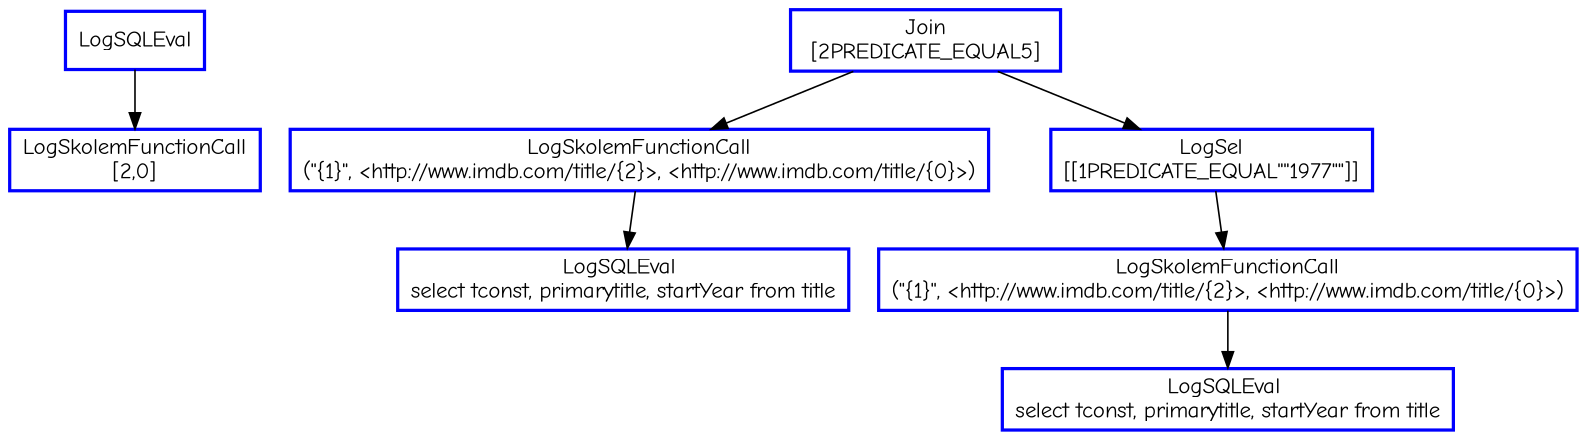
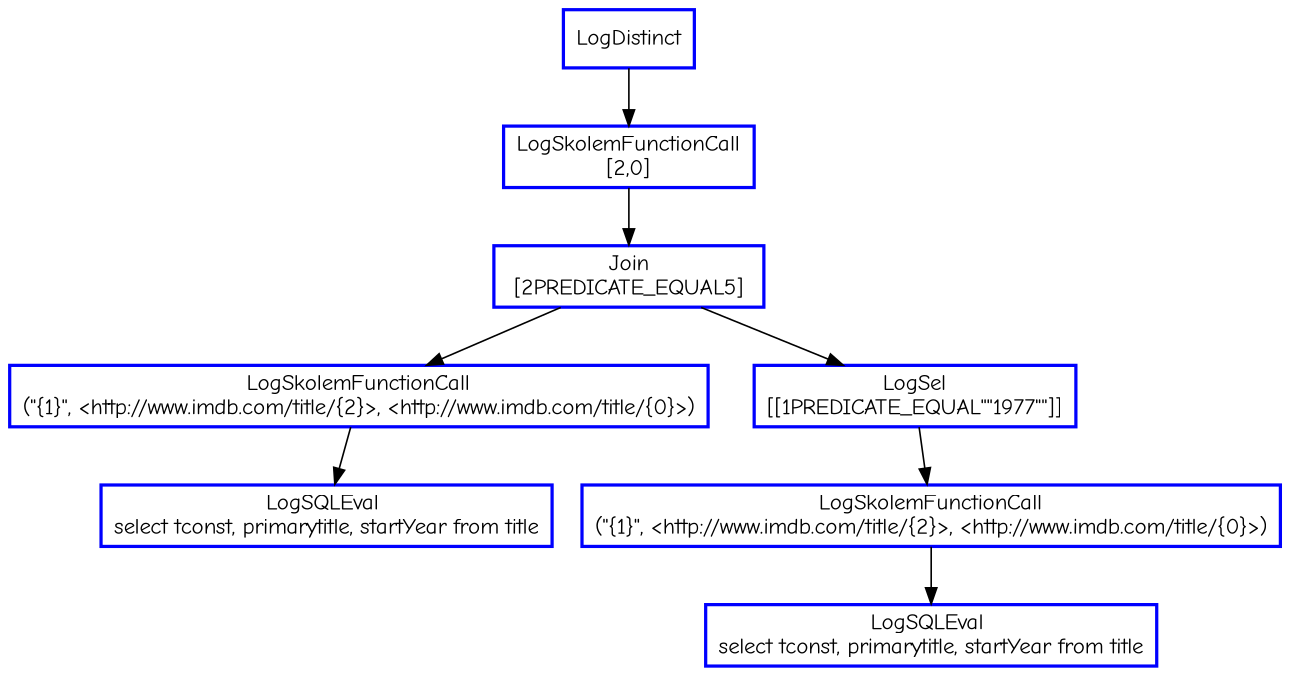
(135, 40) -> (629, 39)
none -> (629, 208)
